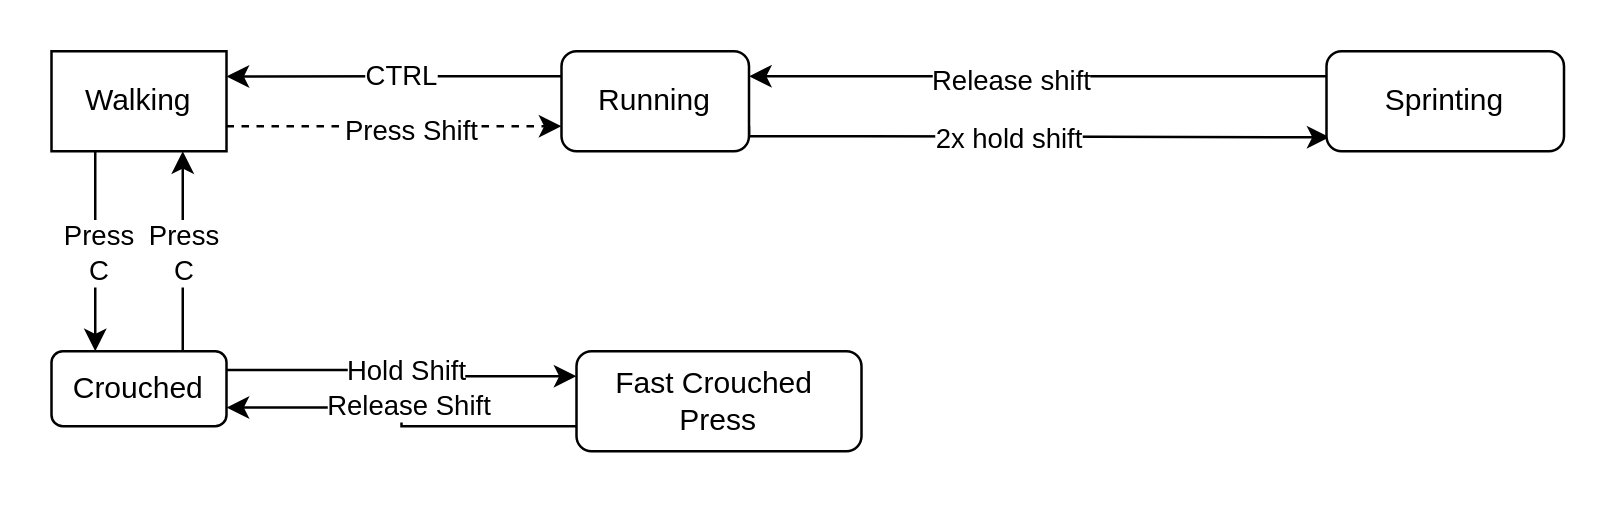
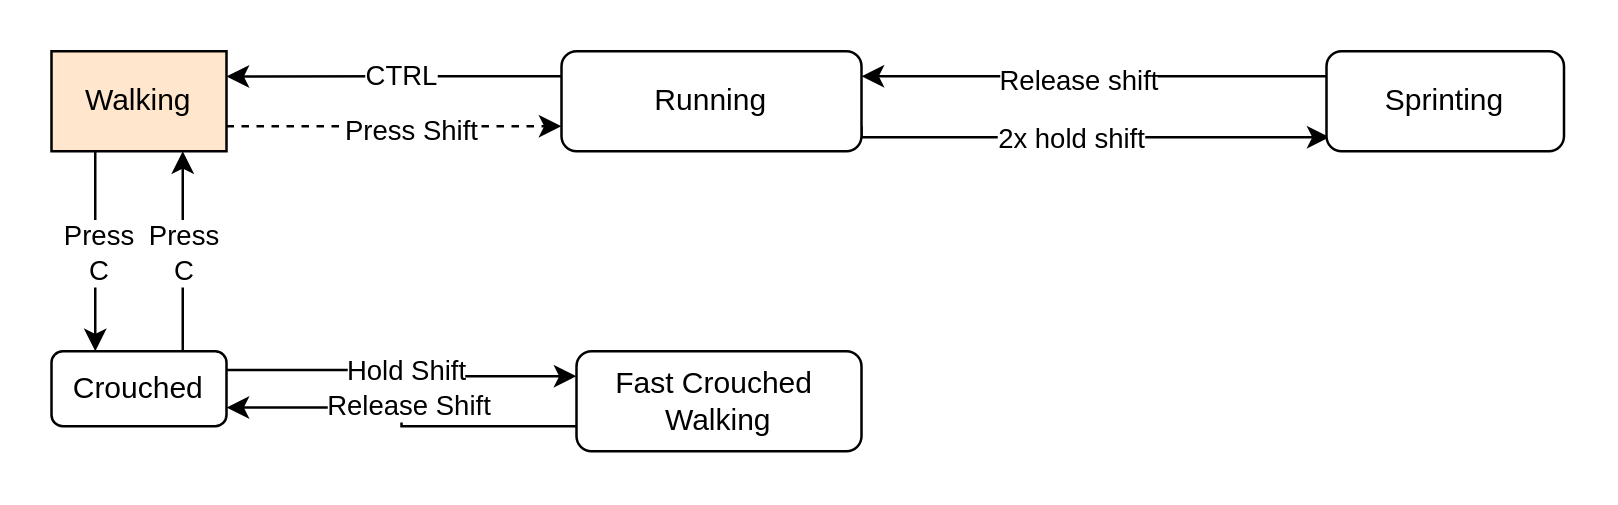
(139, 101) -> (139, 101)
(655, 101) -> (711, 101)
(719, 401) -> (719, 401)
